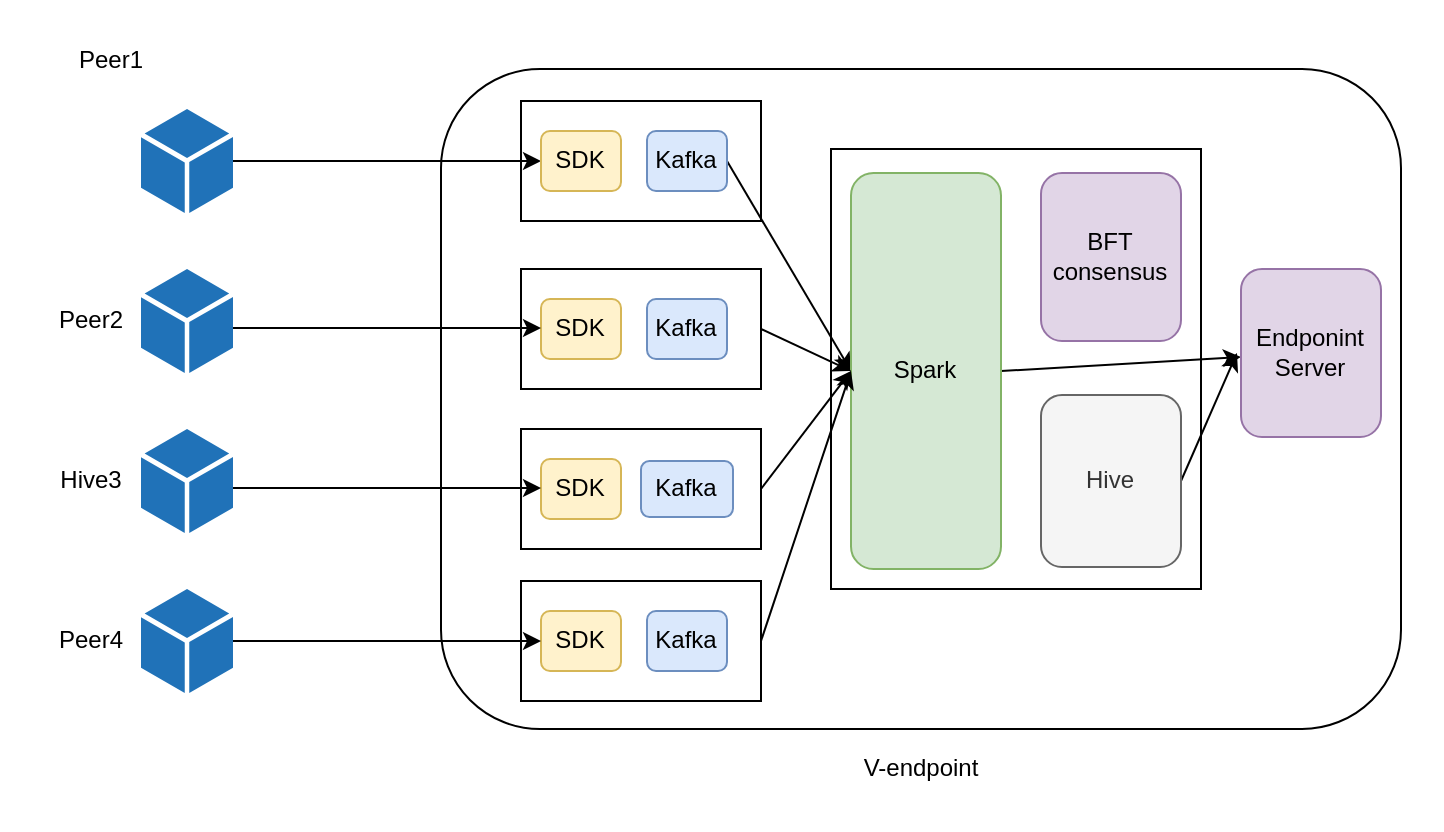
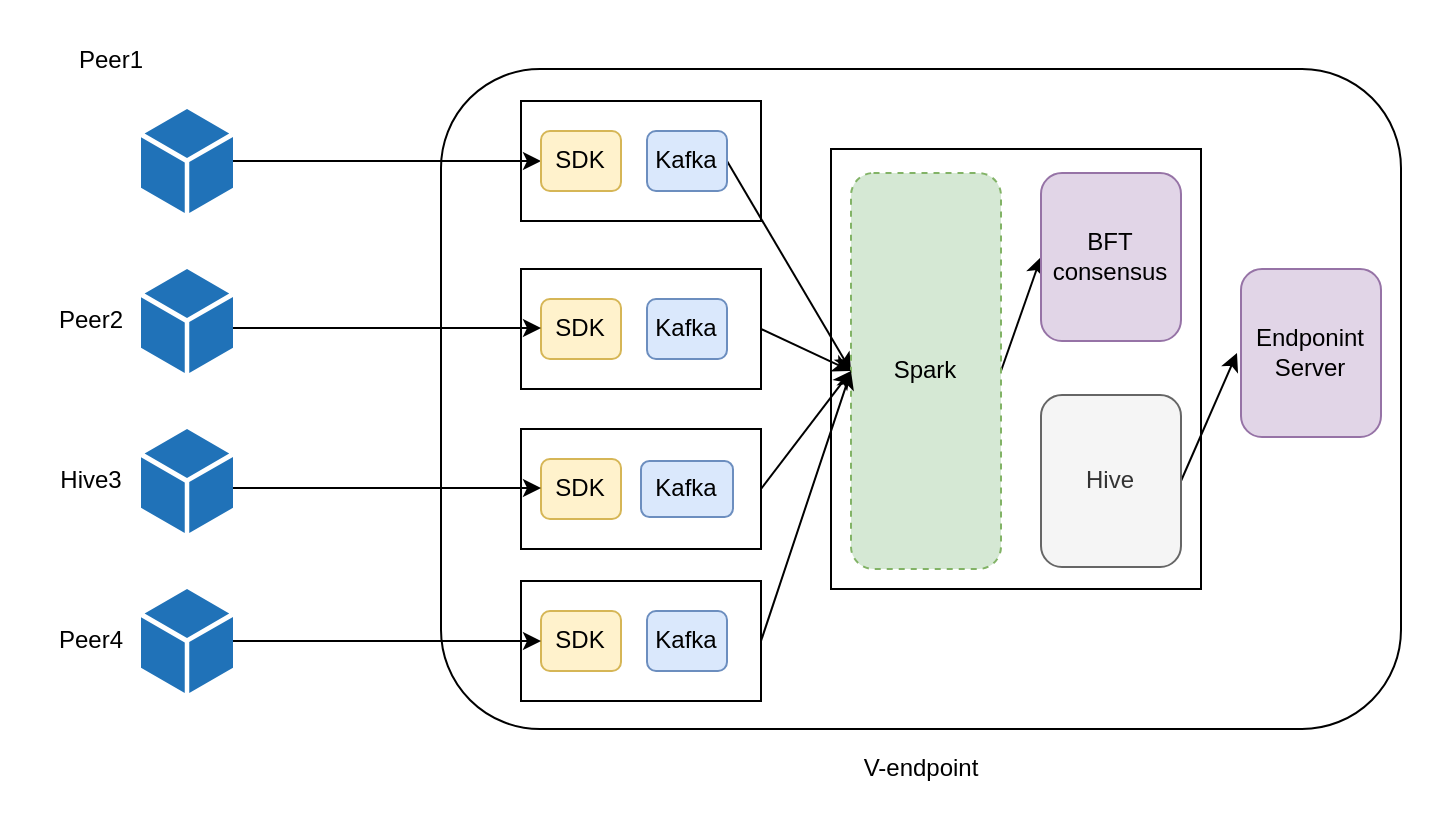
(1114, 364) -> (1019, 320)
(926, 371) -> (926, 371)
